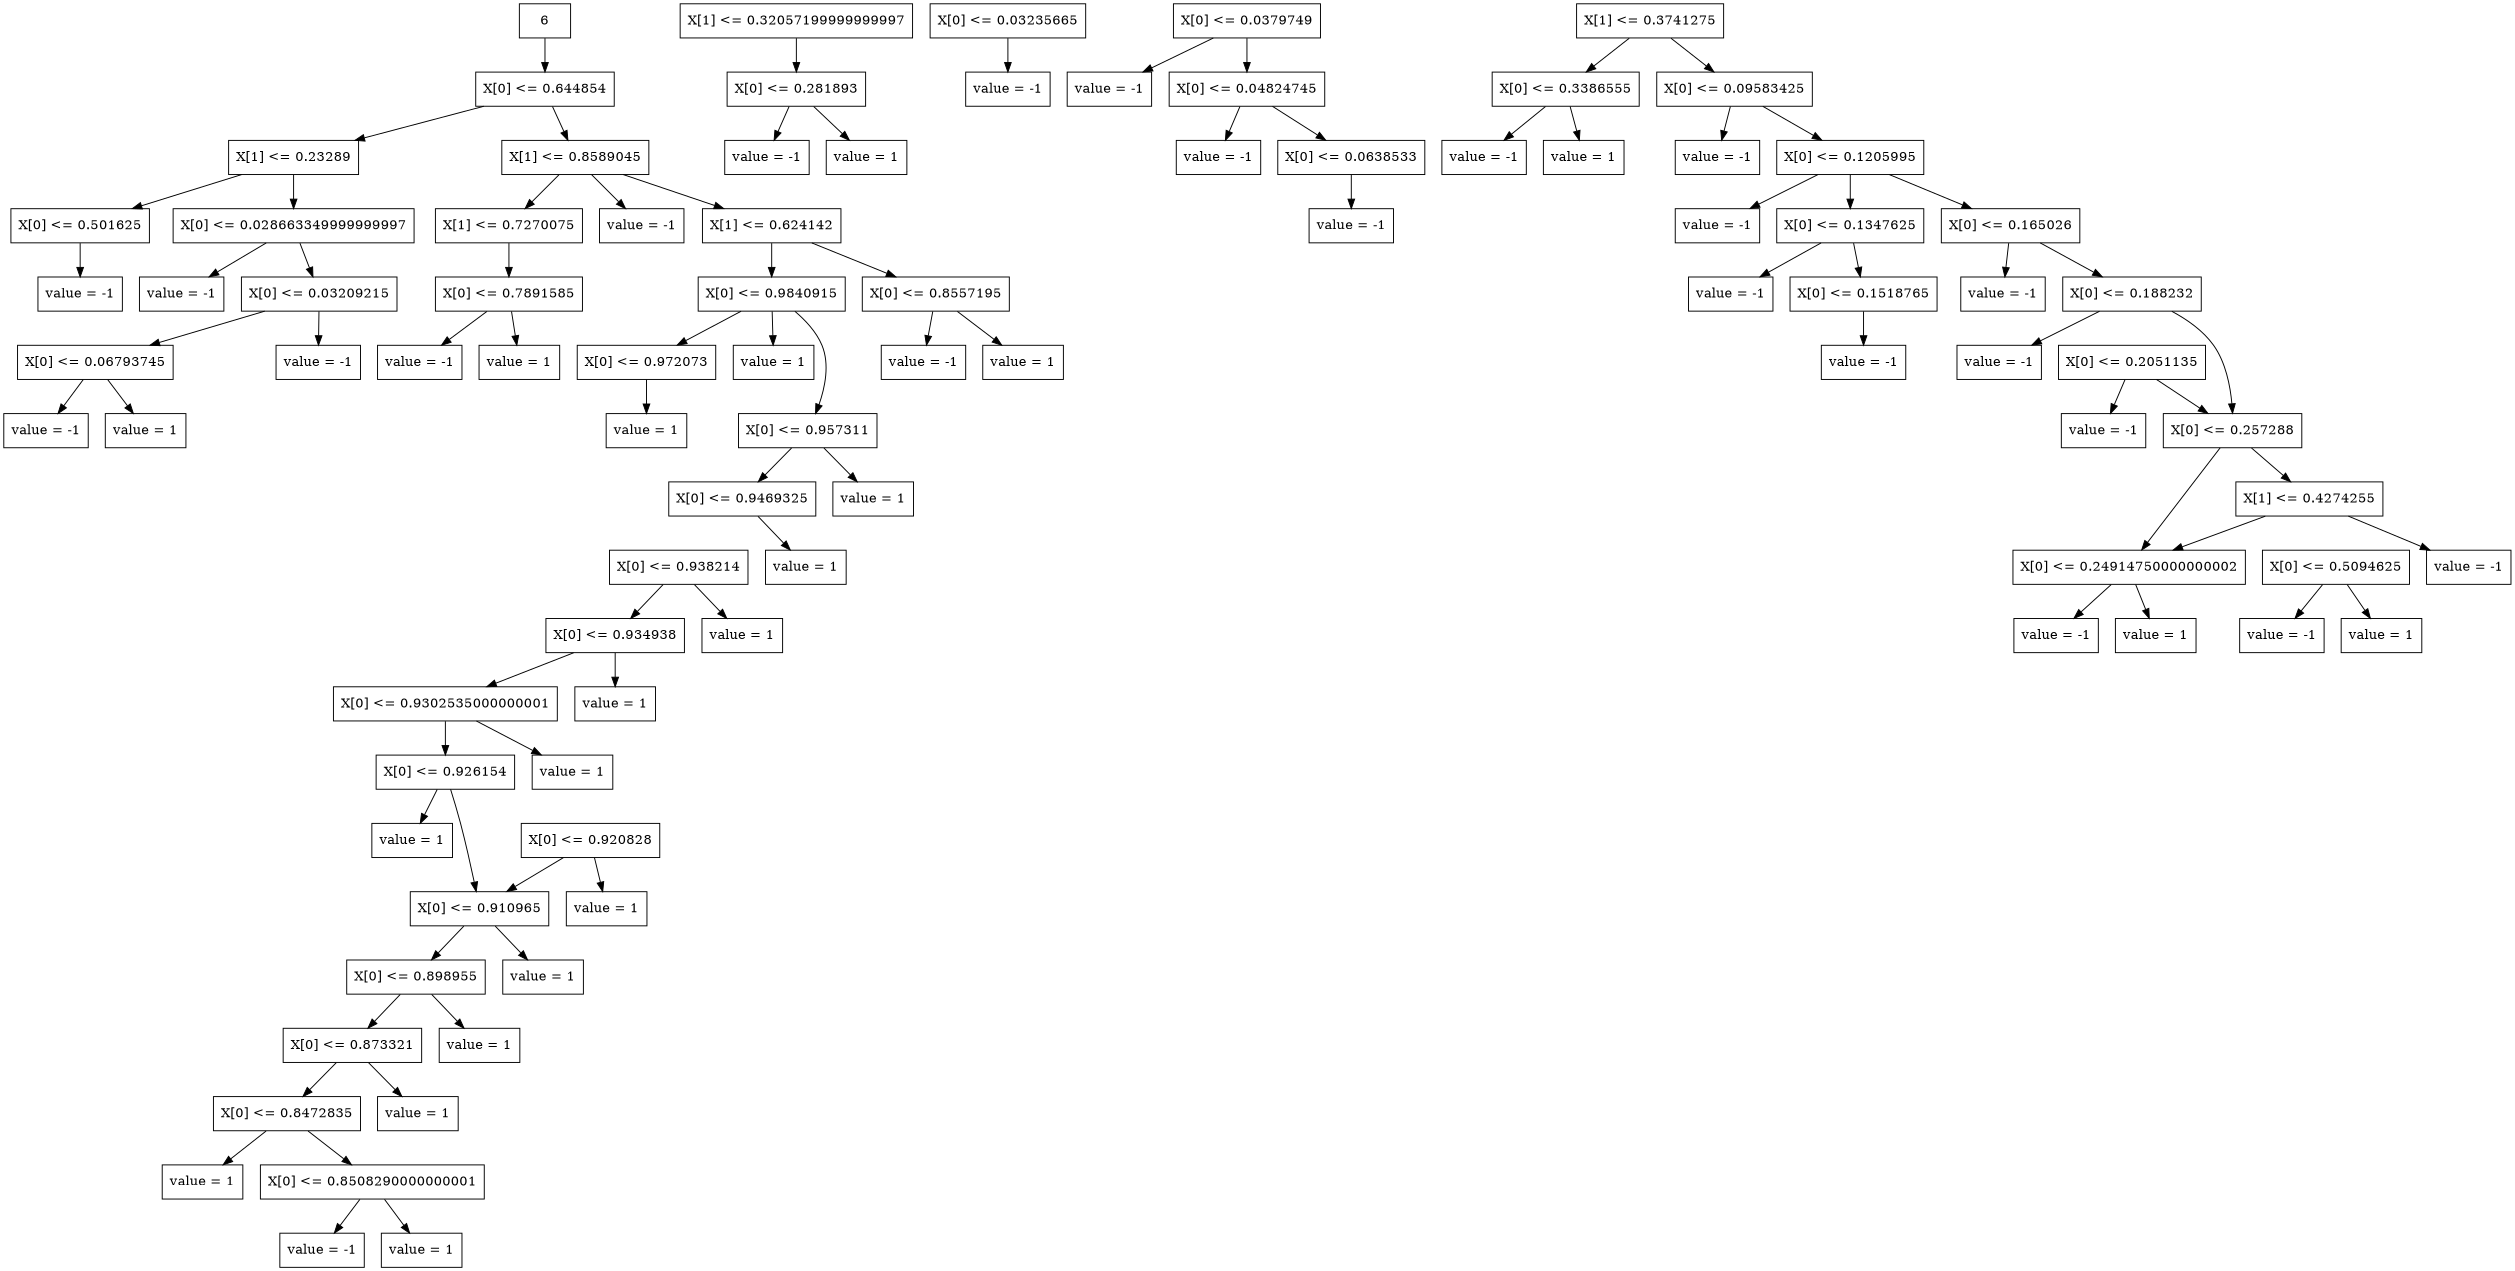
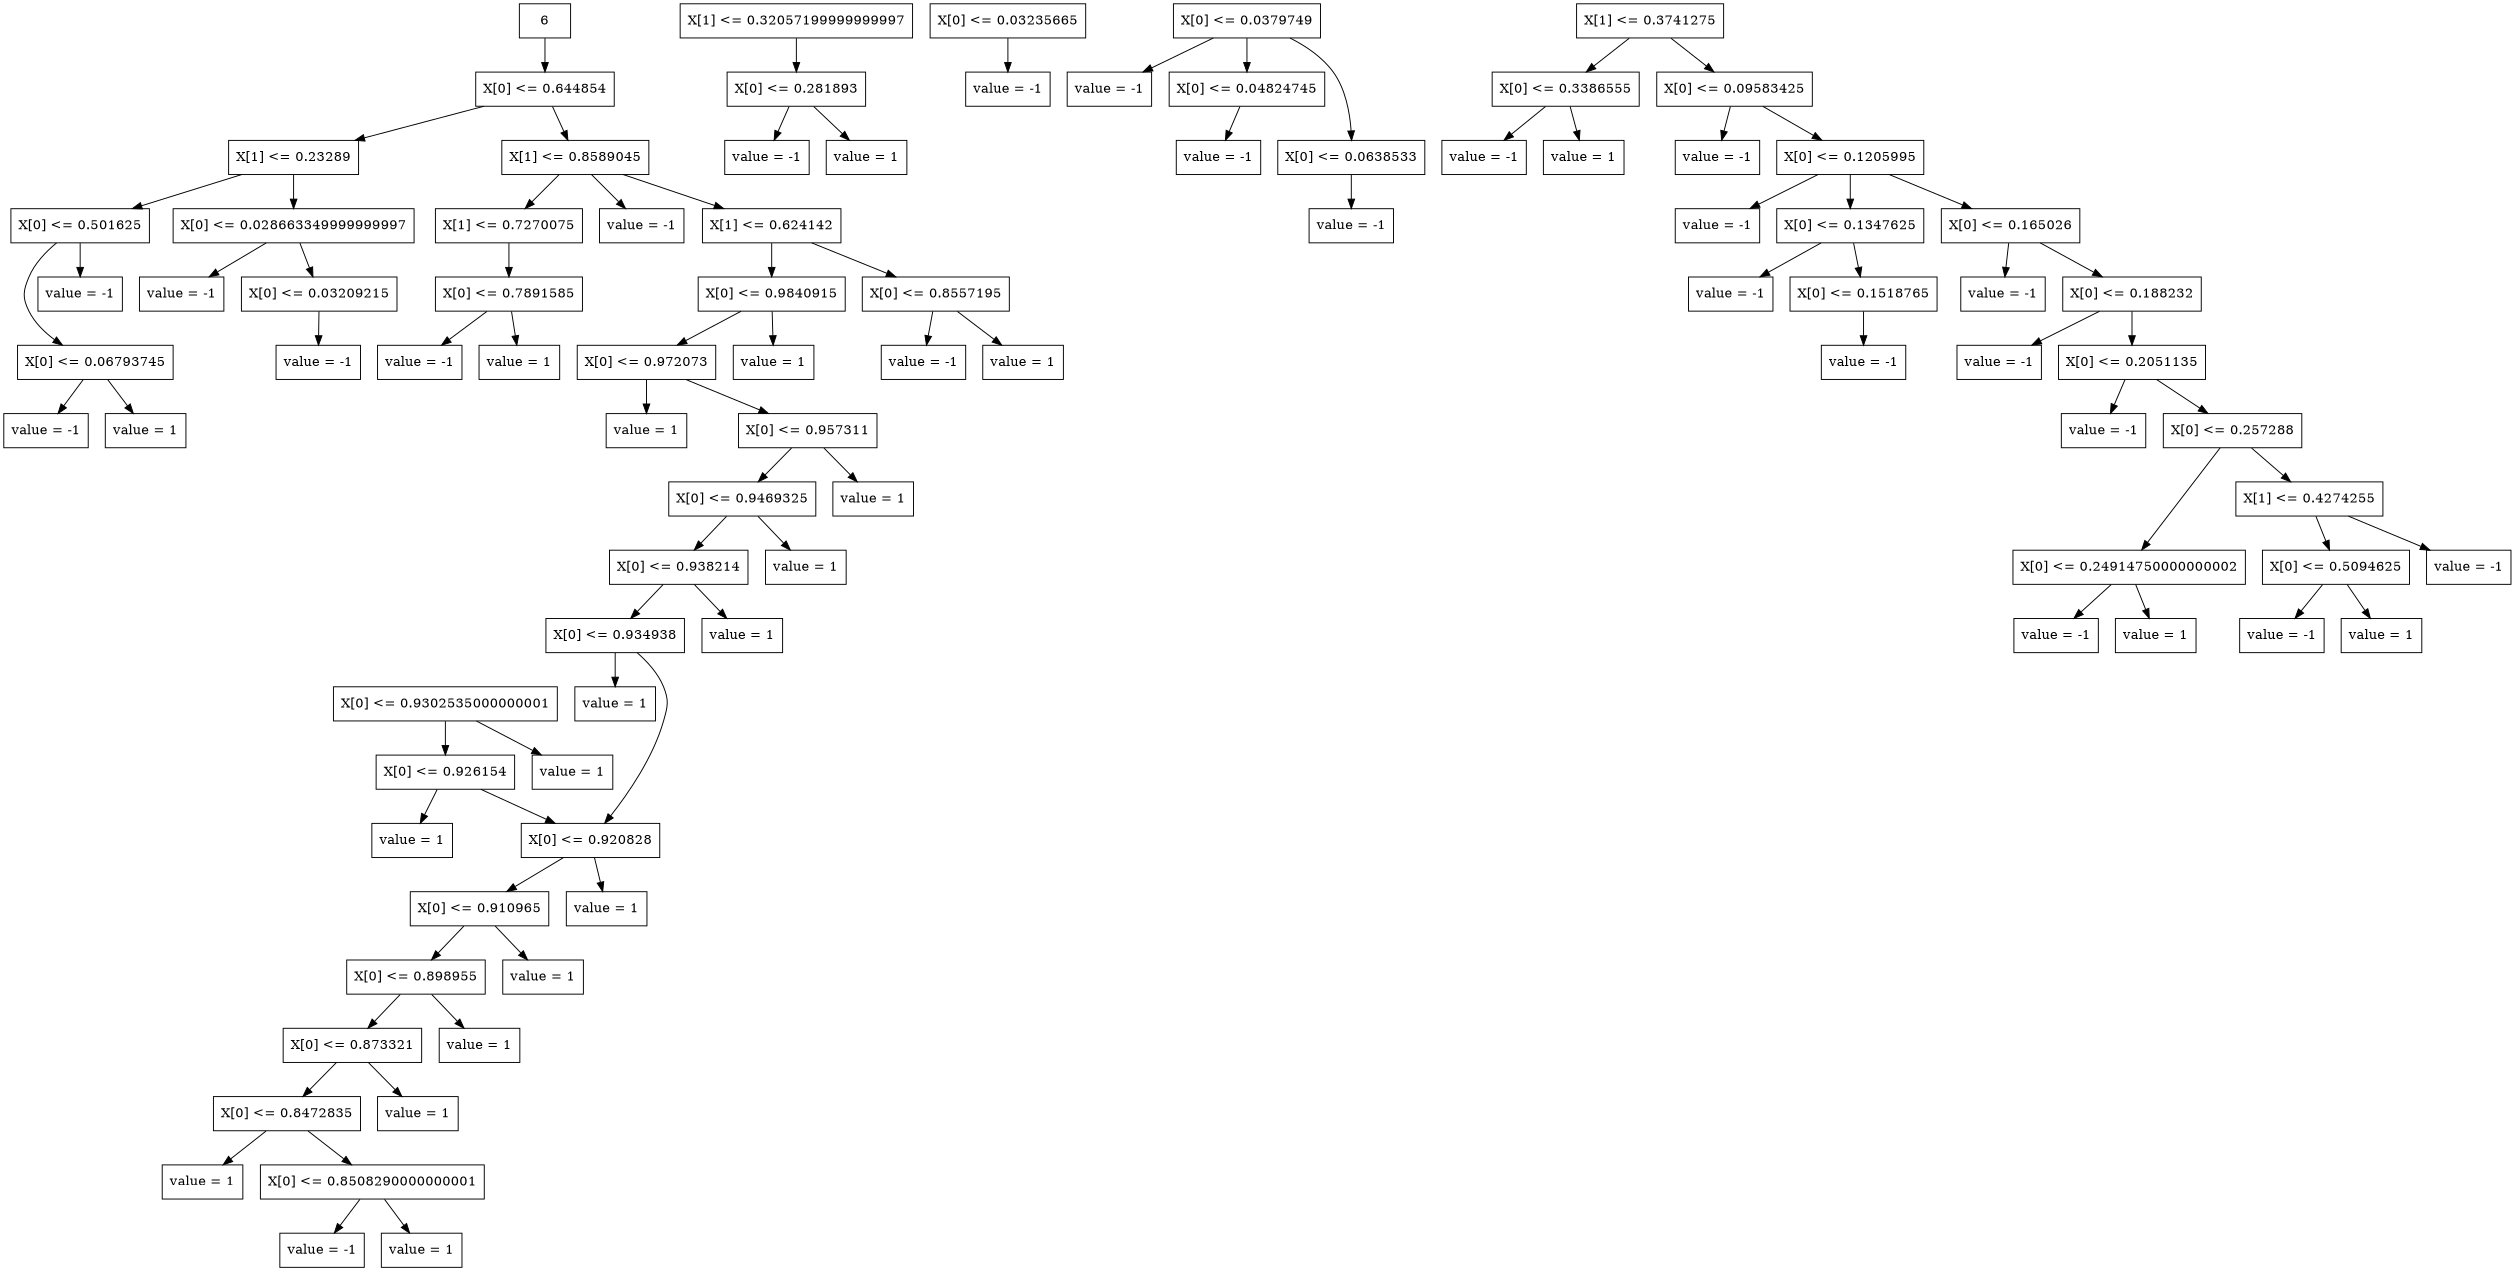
(1295, 121) -> (1335, 75)
(212, 327) -> (24, 291)
(2216, 349) -> (2132, 324)
(824, 353) -> (723, 395)
none -> (714, 530)
(2224, 531) -> (2321, 529)
(535, 668) -> (659, 736)
(464, 835) -> (514, 804)
